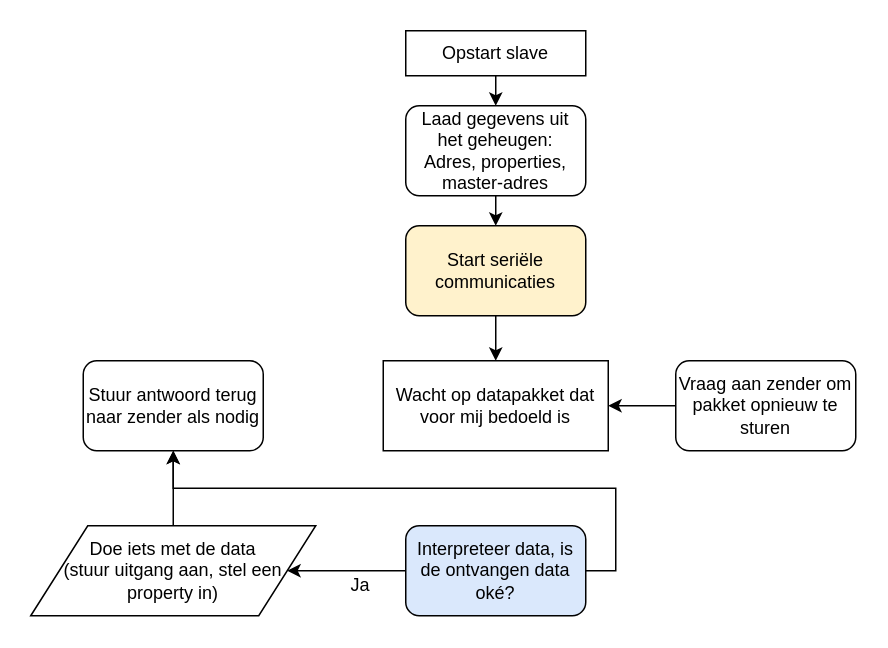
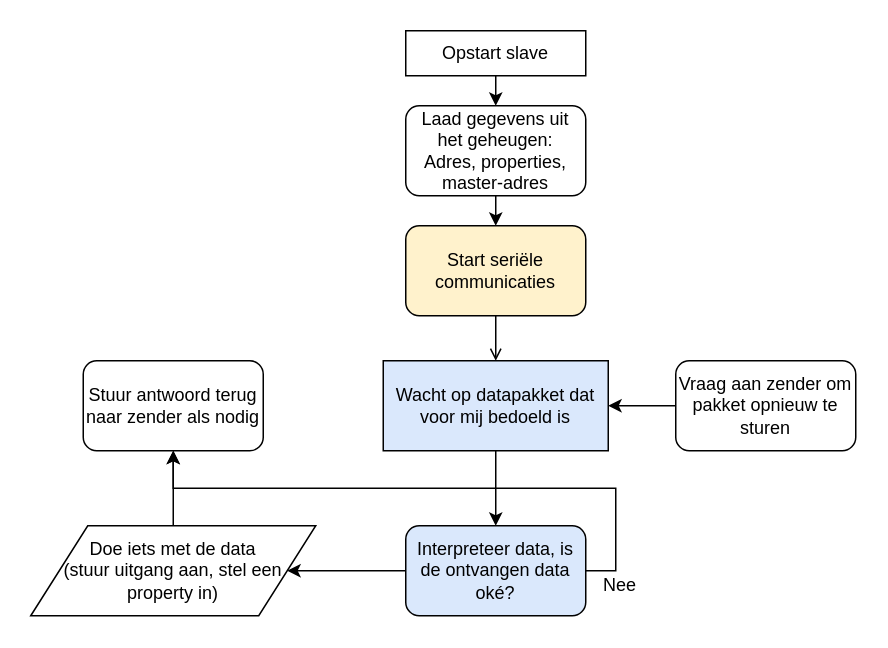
(496, 349) -> (496, 351)
(496, 406) -> (496, 406)
none -> (496, 483)
(361, 586) -> none
none -> (631, 586)
